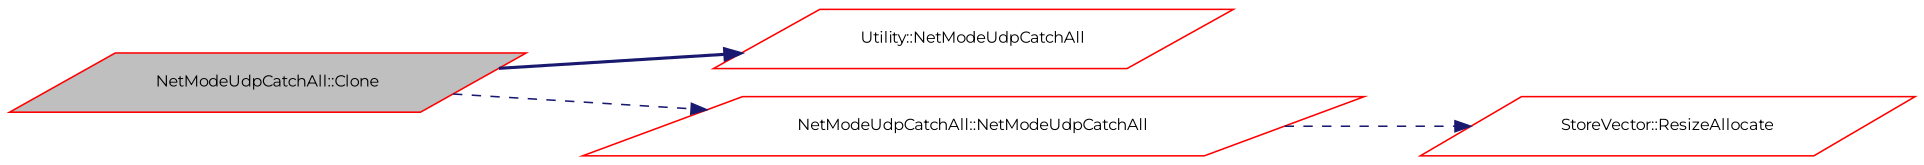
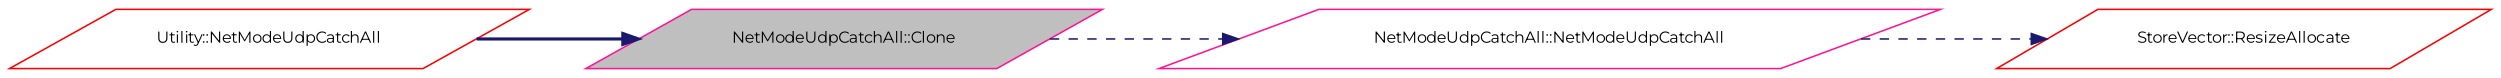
(612, 61) -> (549, 39)
(268, 83) -> (844, 39)
(973, 126) -> (1550, 39)
